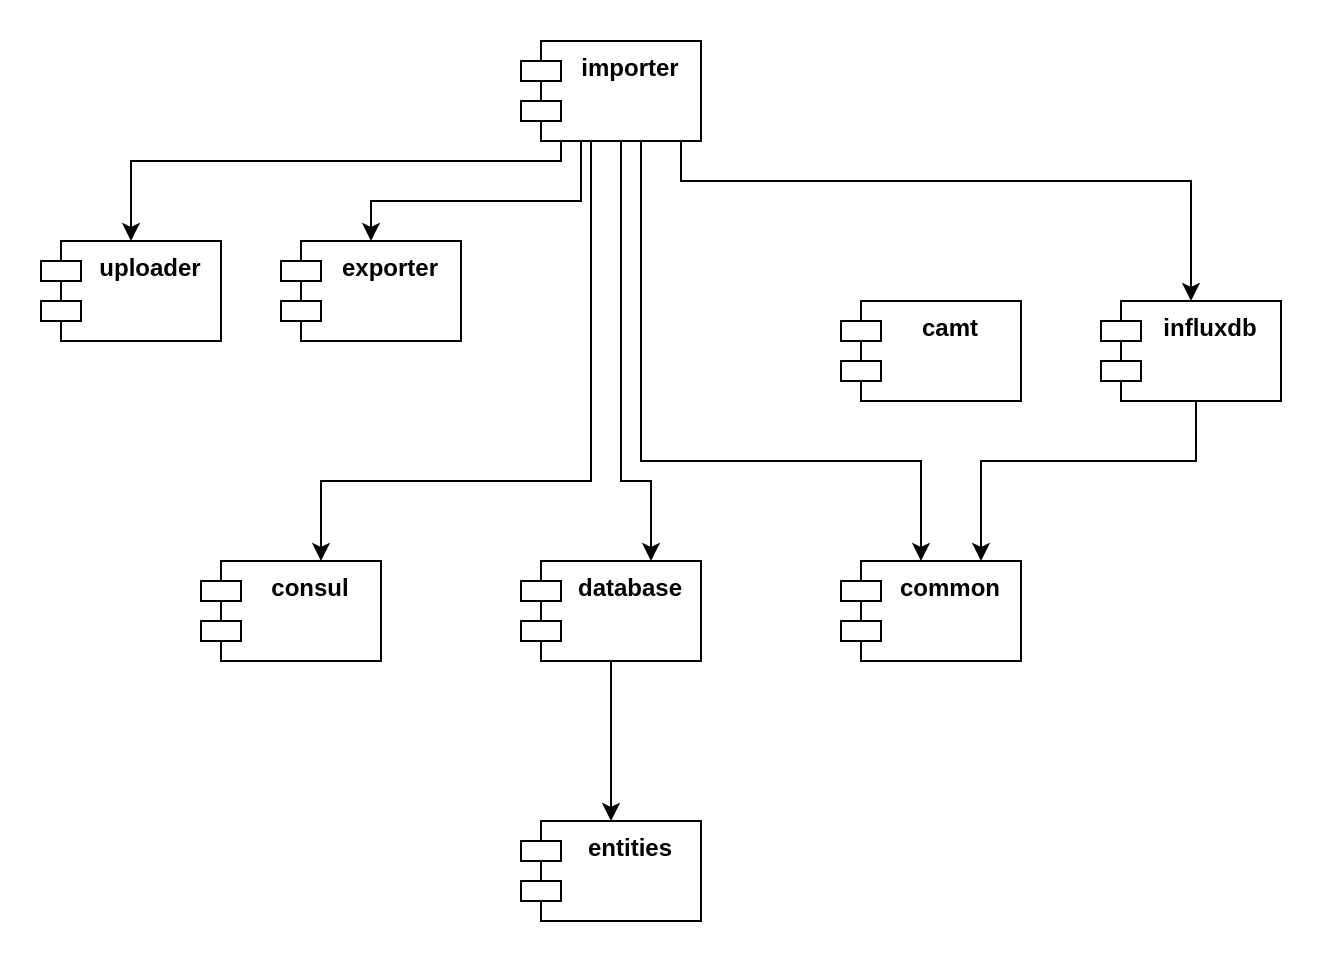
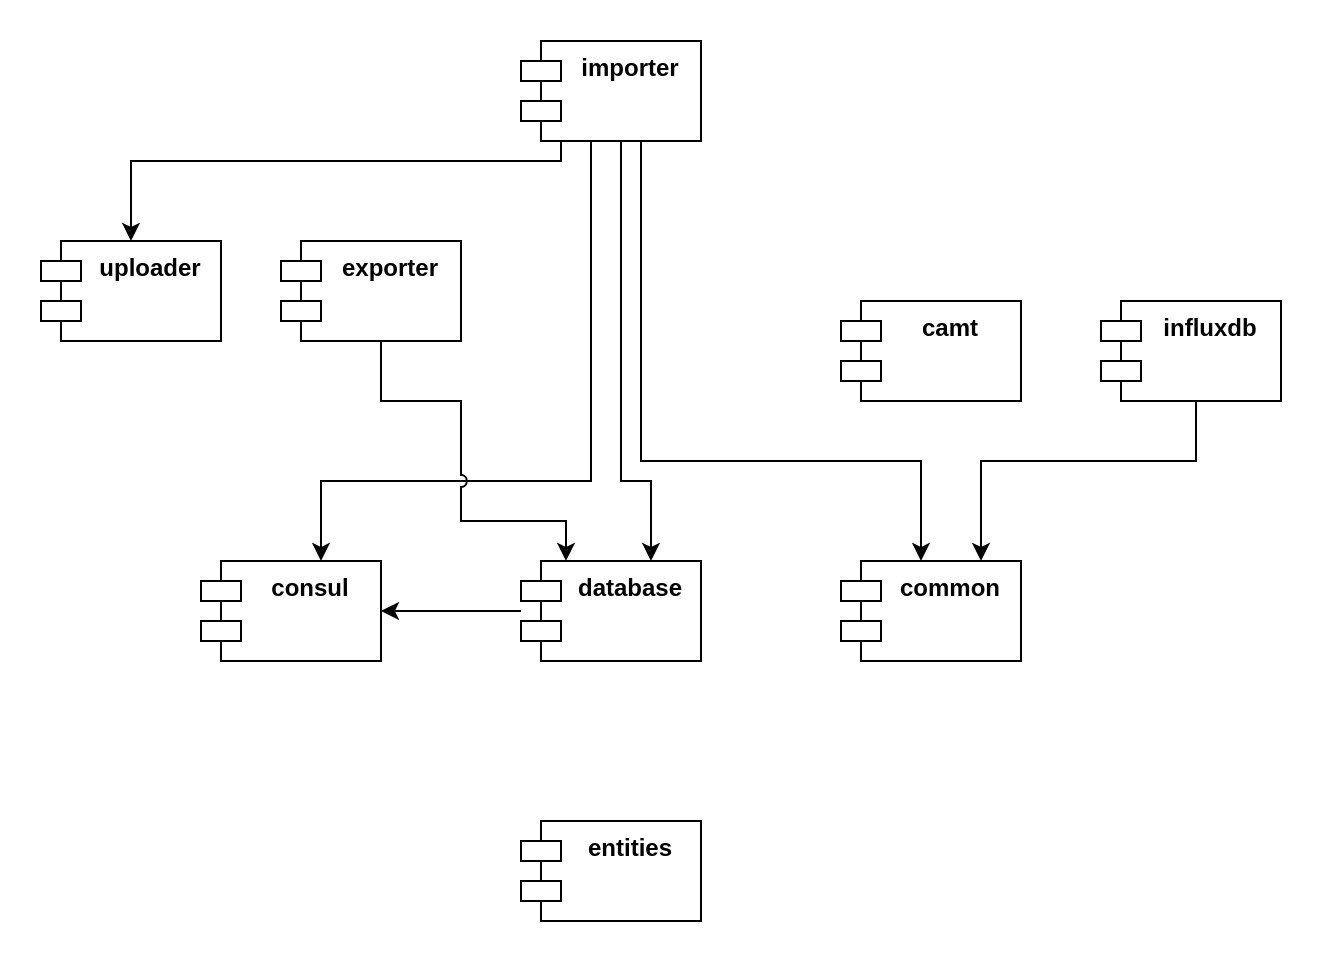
(971, 181) -> none
(493, 201) -> none
none -> (461, 457)
(611, 734) -> (458, 611)
